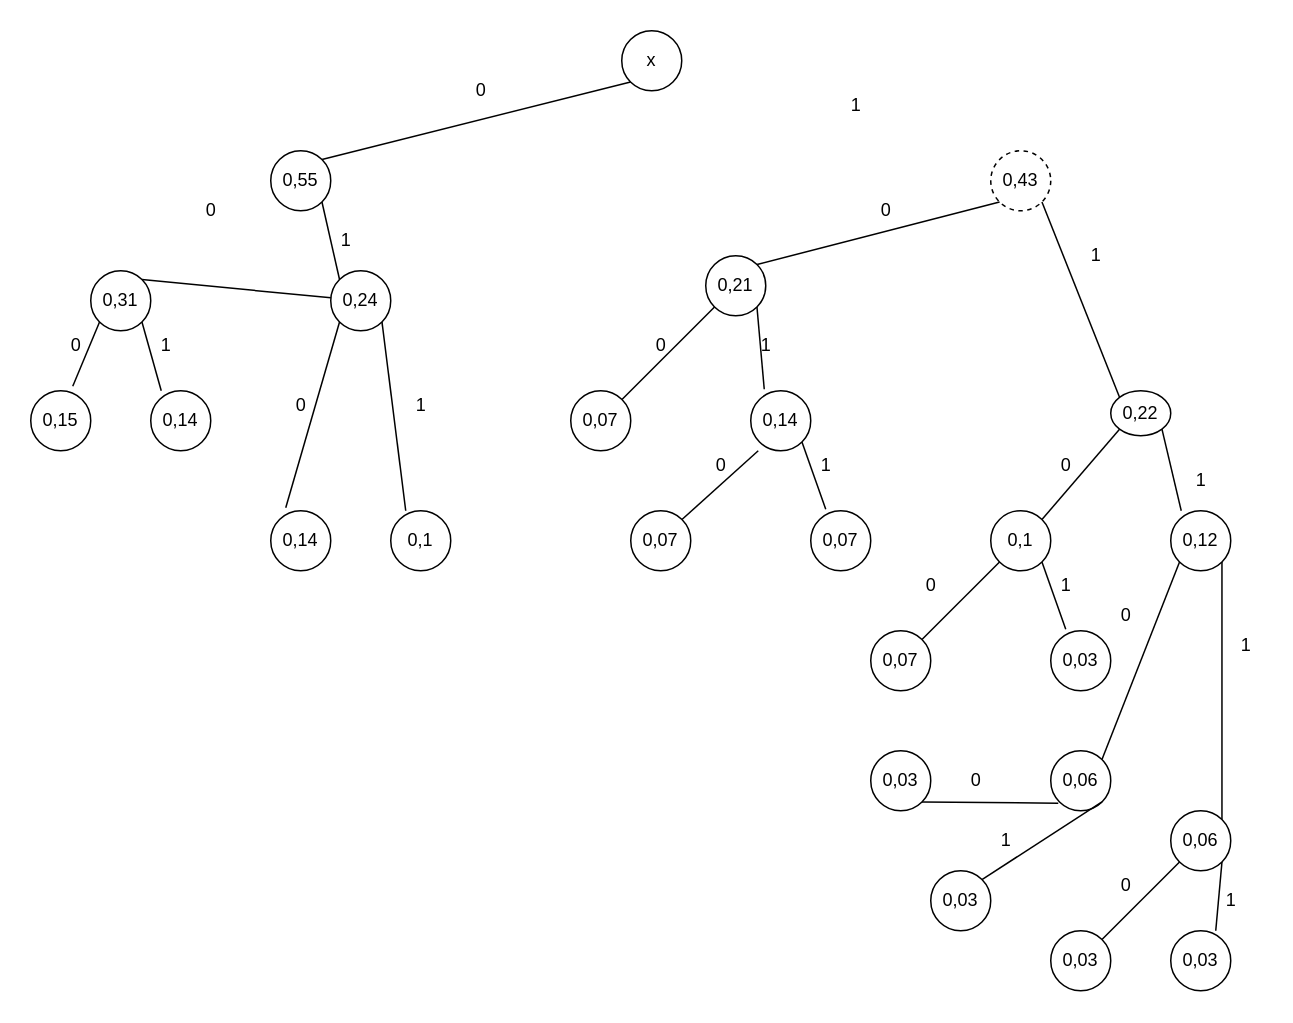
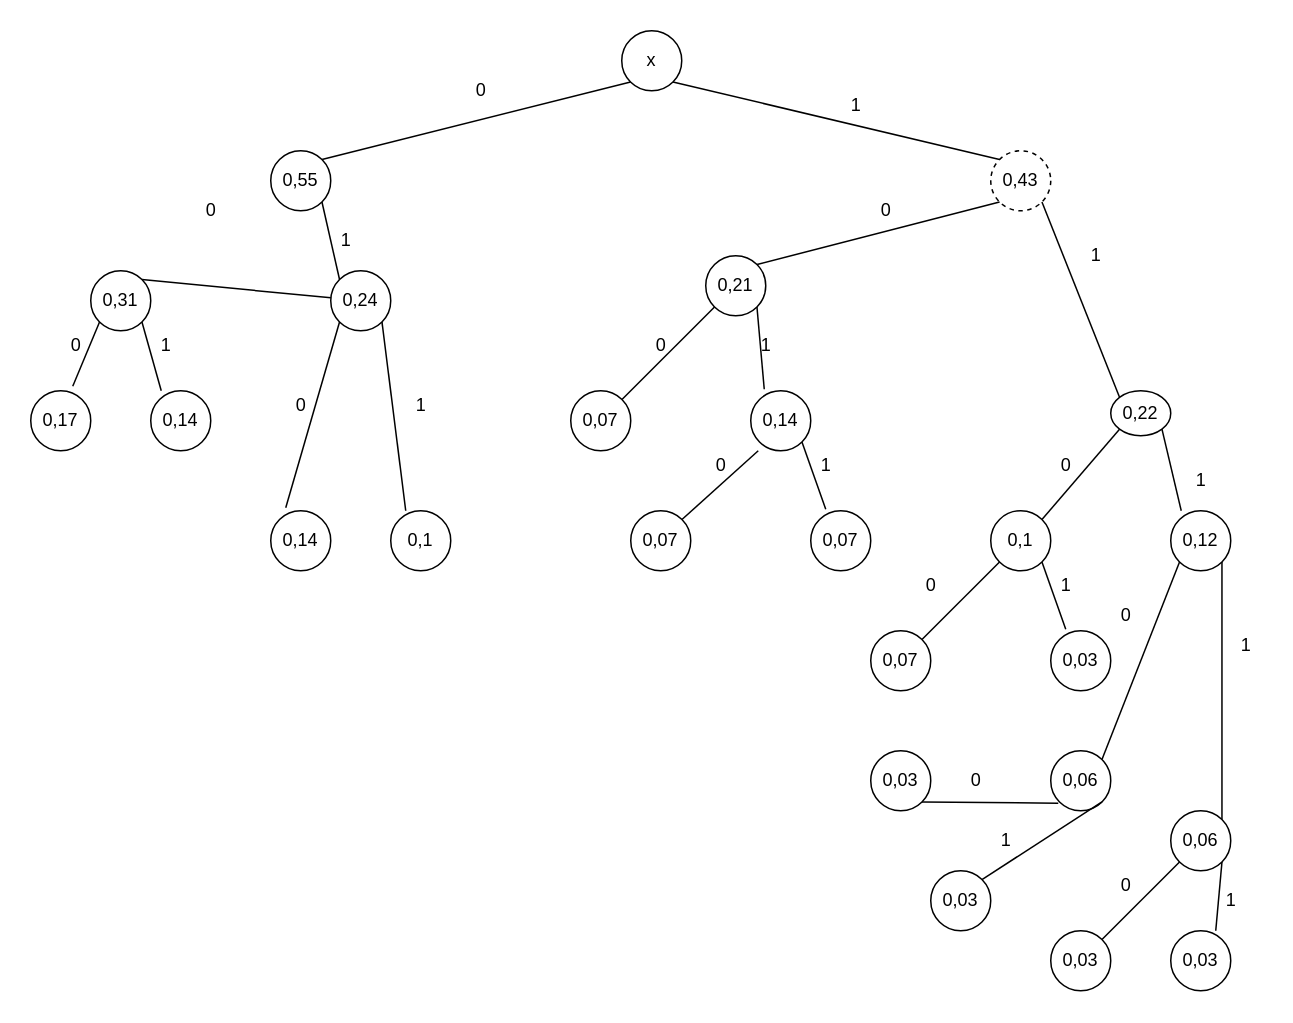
none -> (837, 121)
(61, 421) -> (61, 421)
